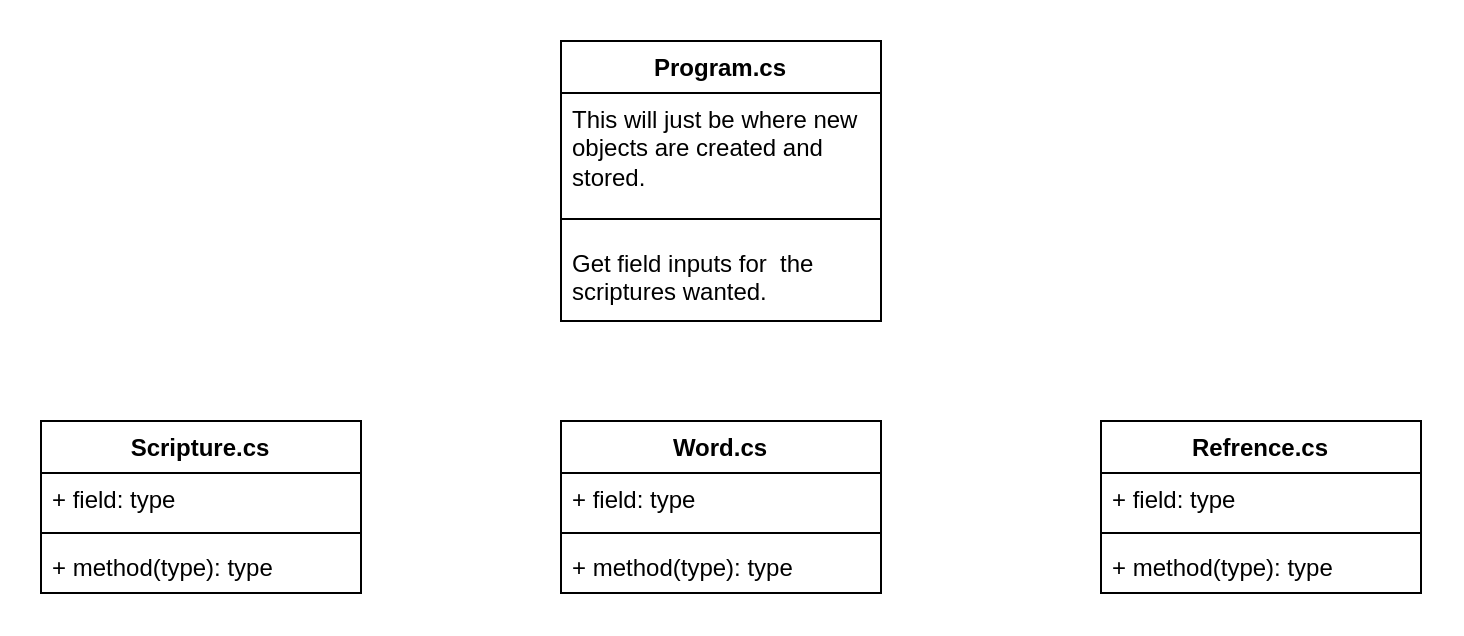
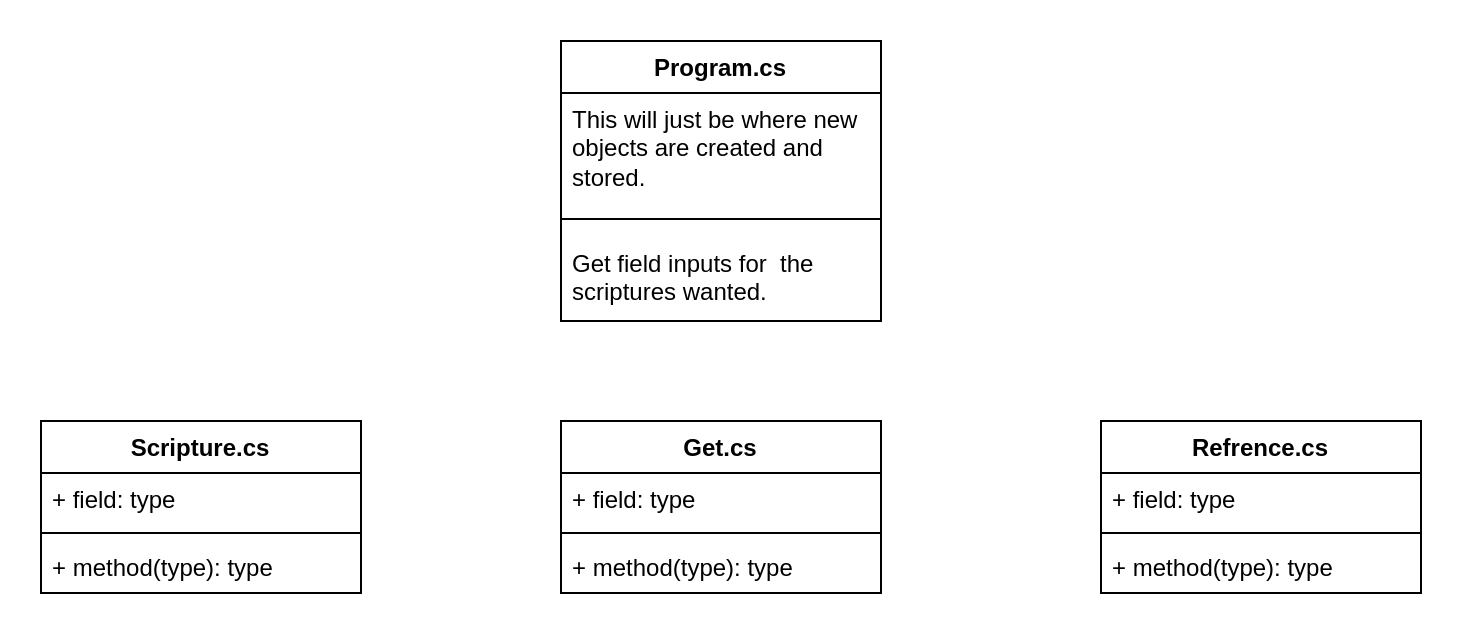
(721, 449) -> (721, 449)
